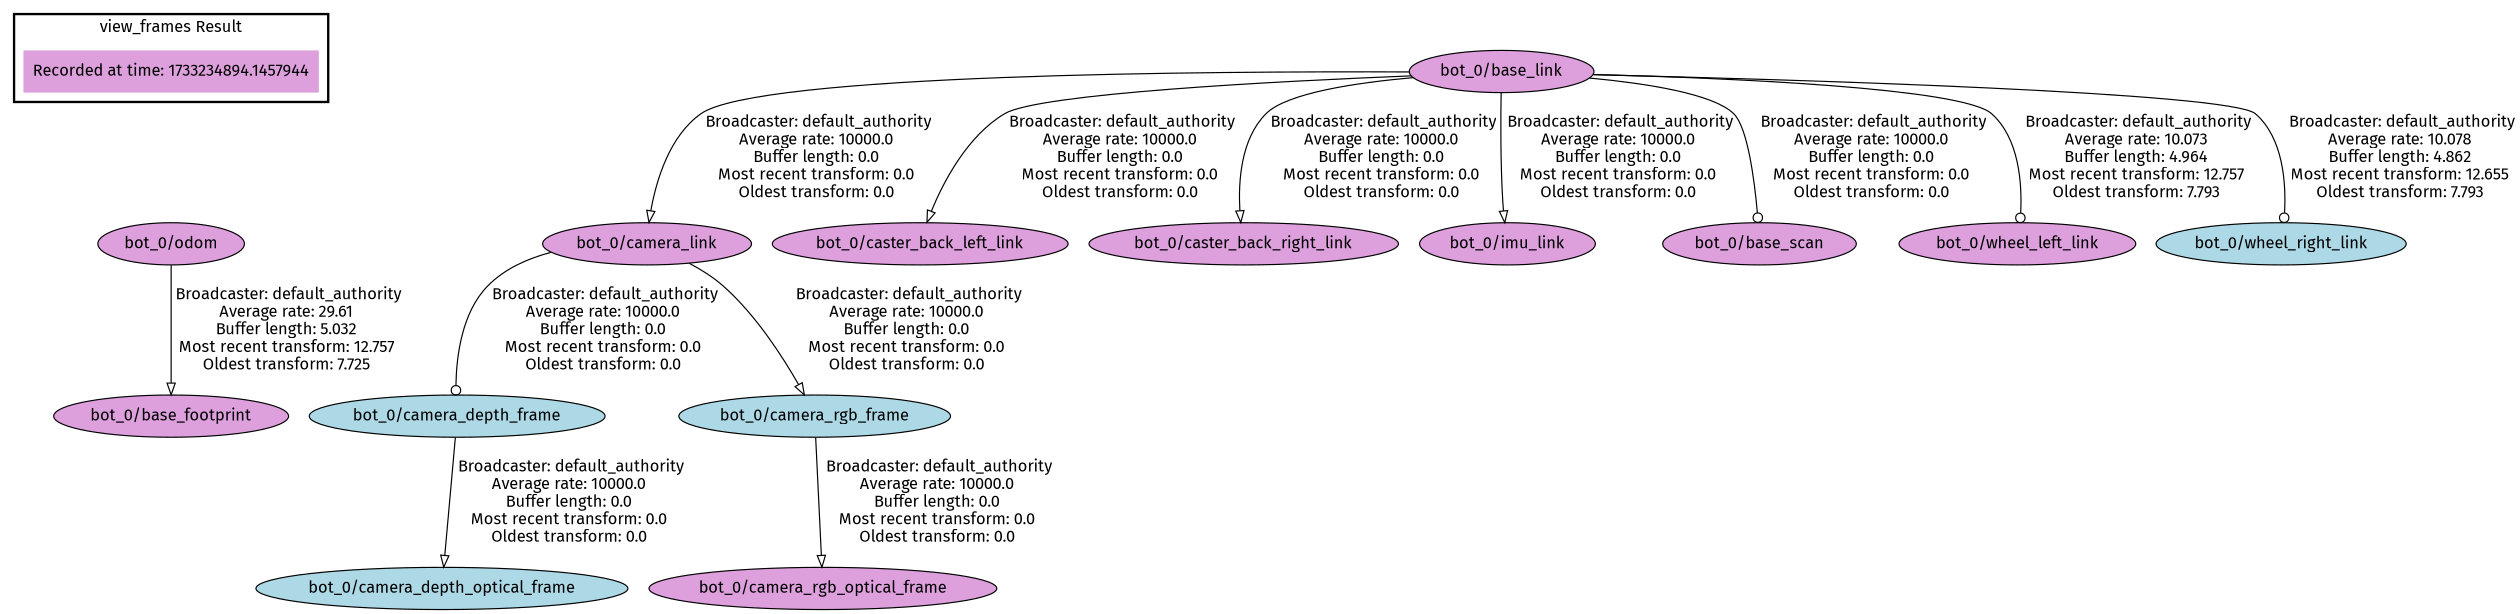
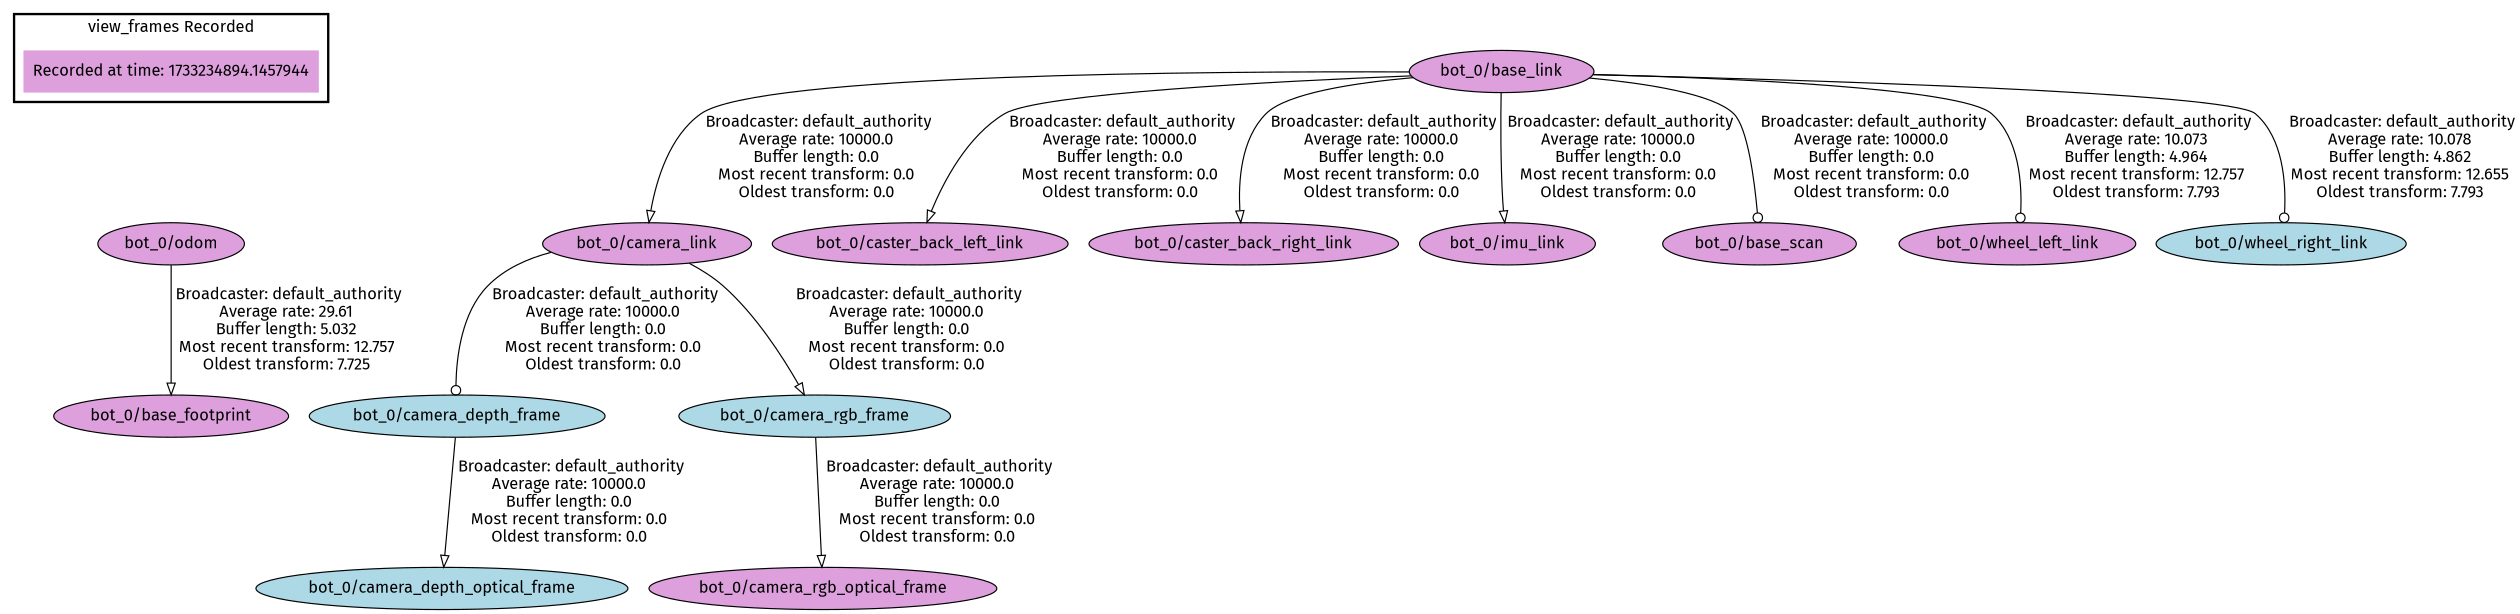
(171, 28) -> (171, 28)
